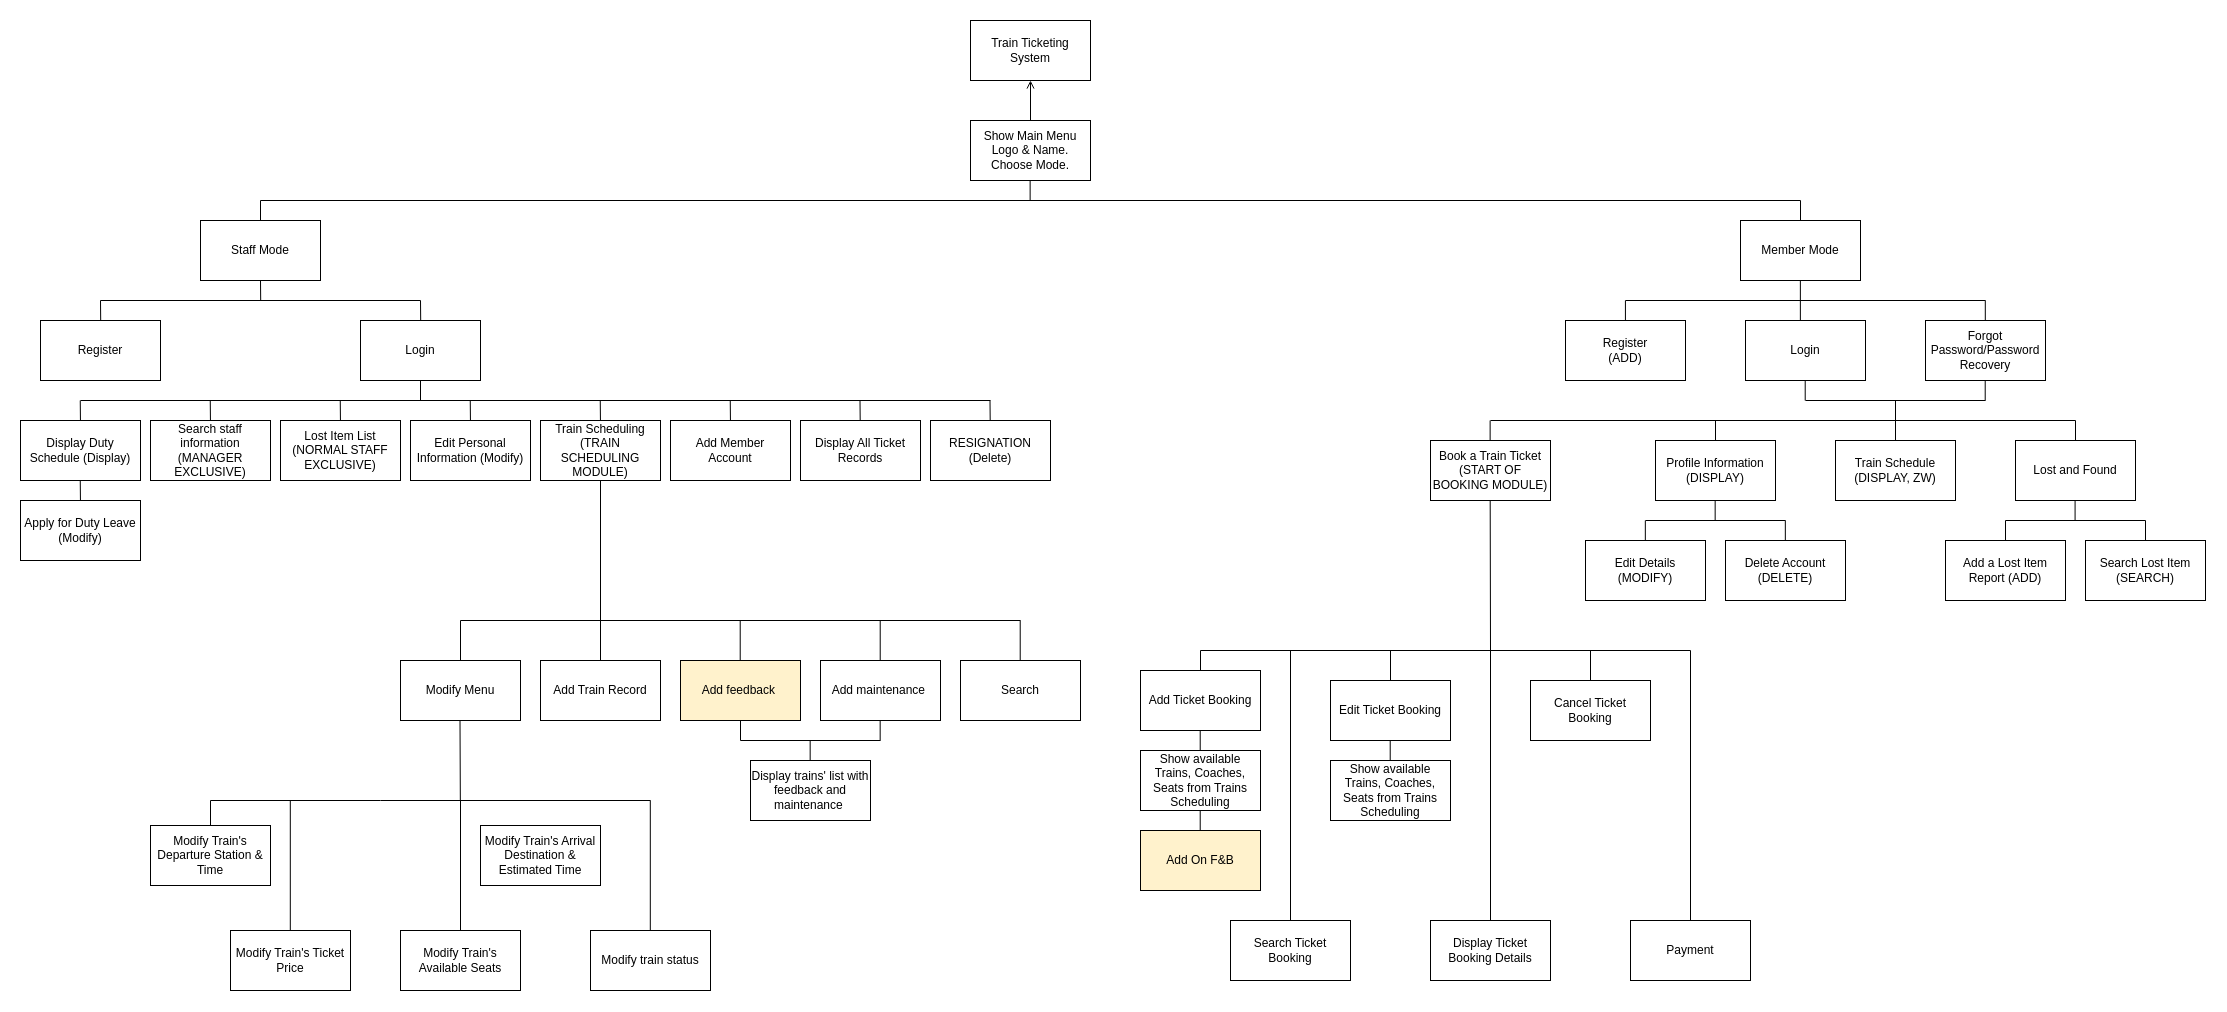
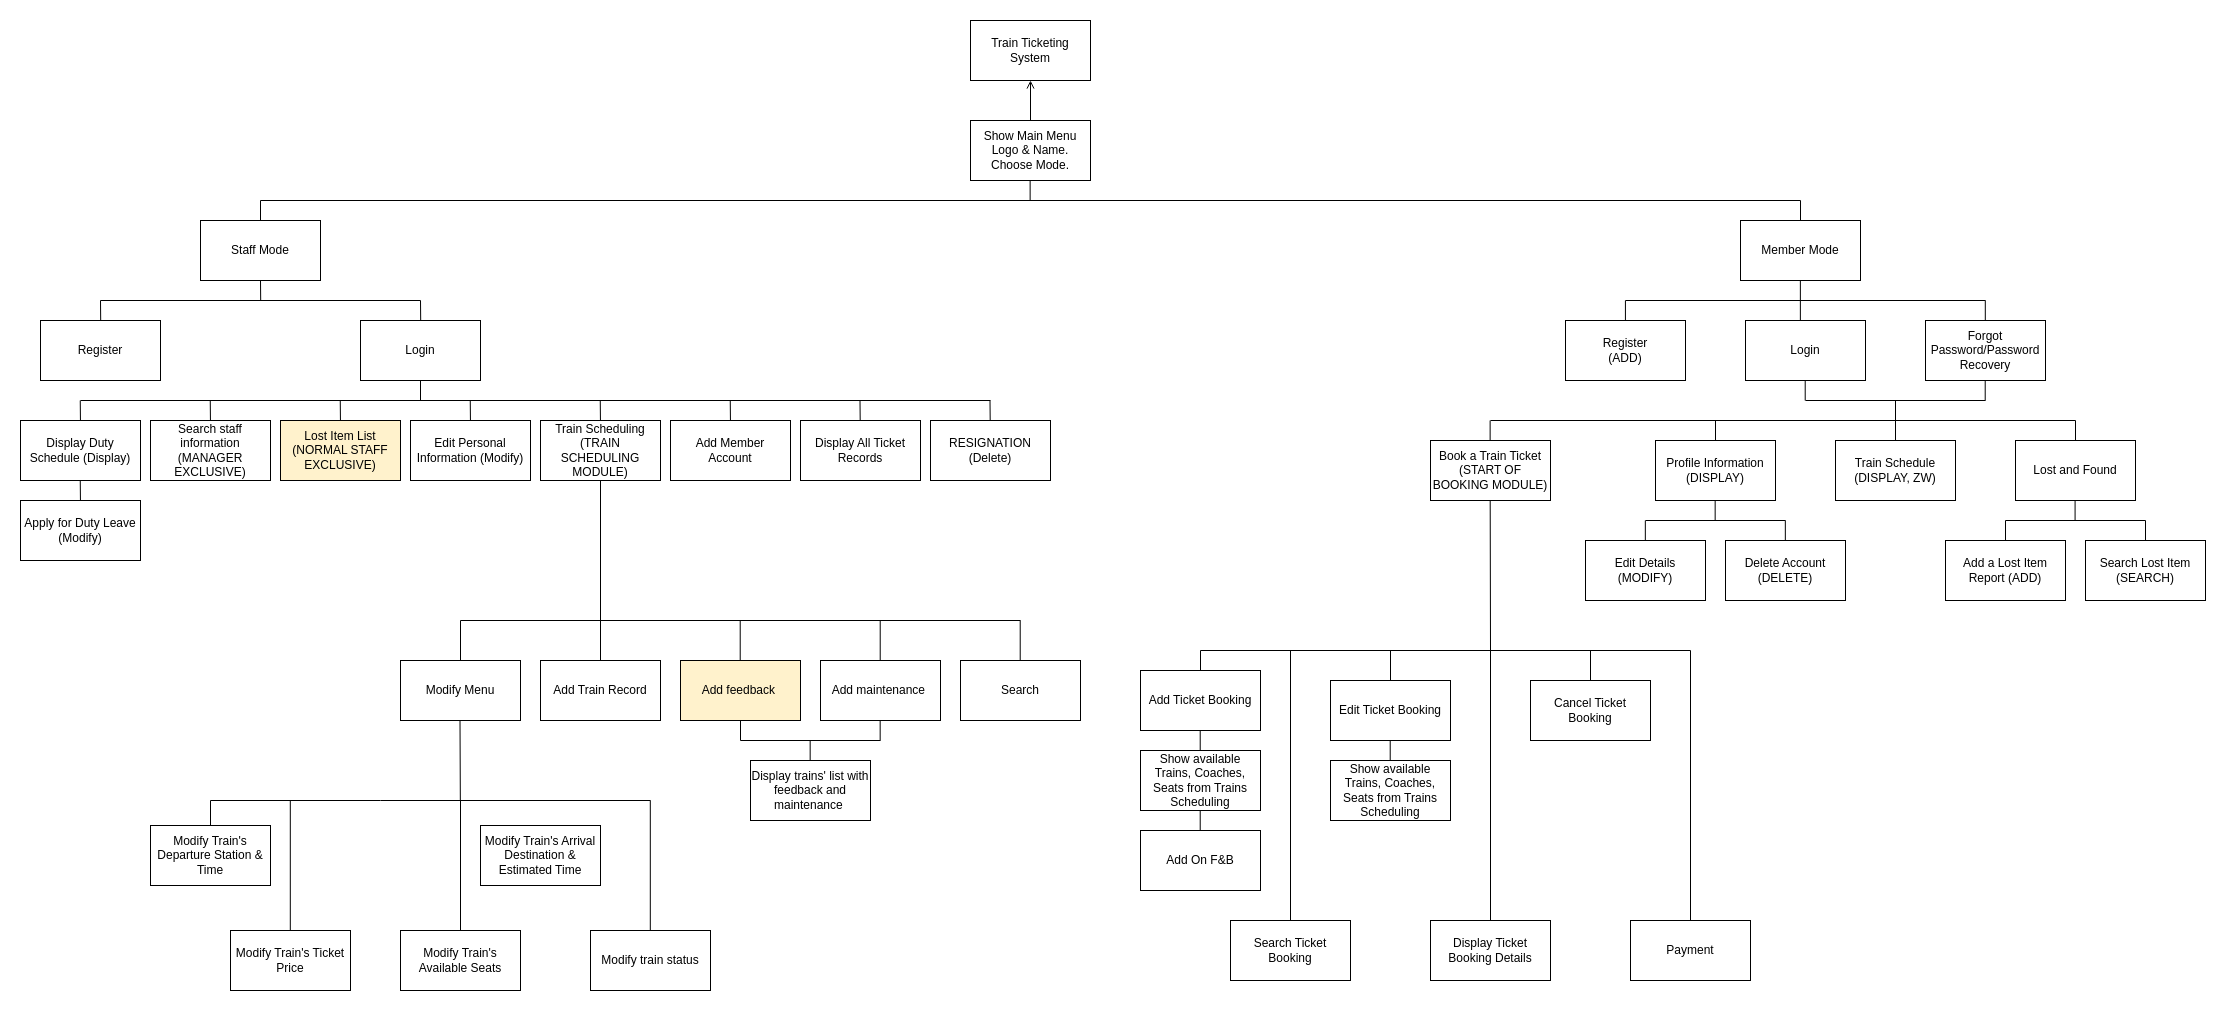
(341, 451) -> (341, 451)
(1201, 861) -> (1201, 861)
